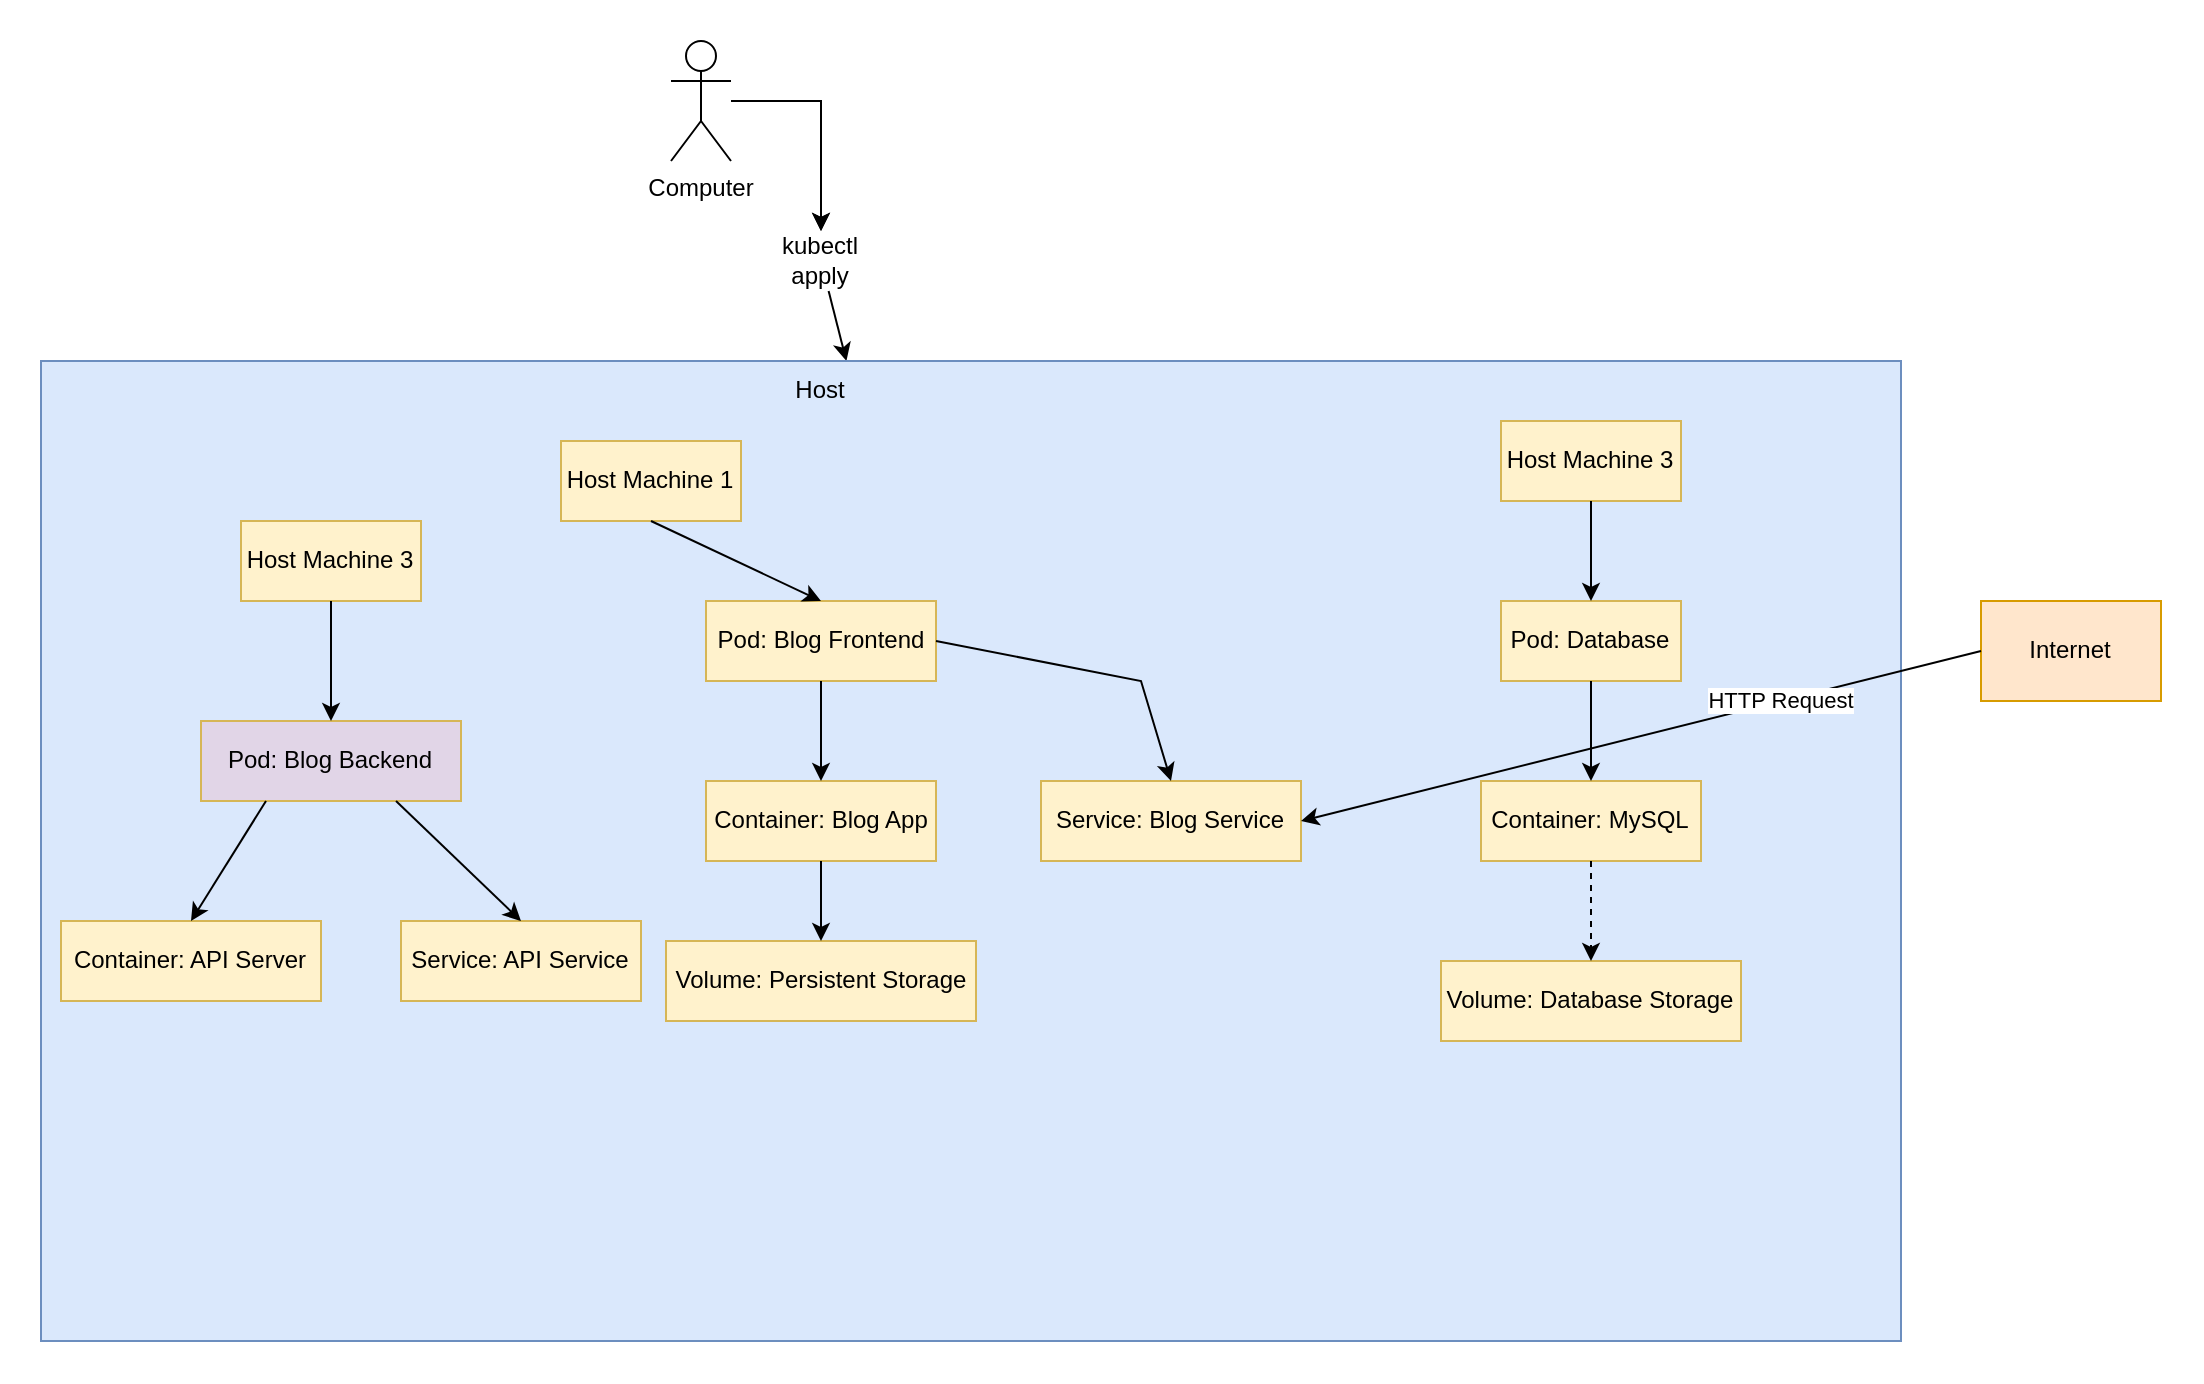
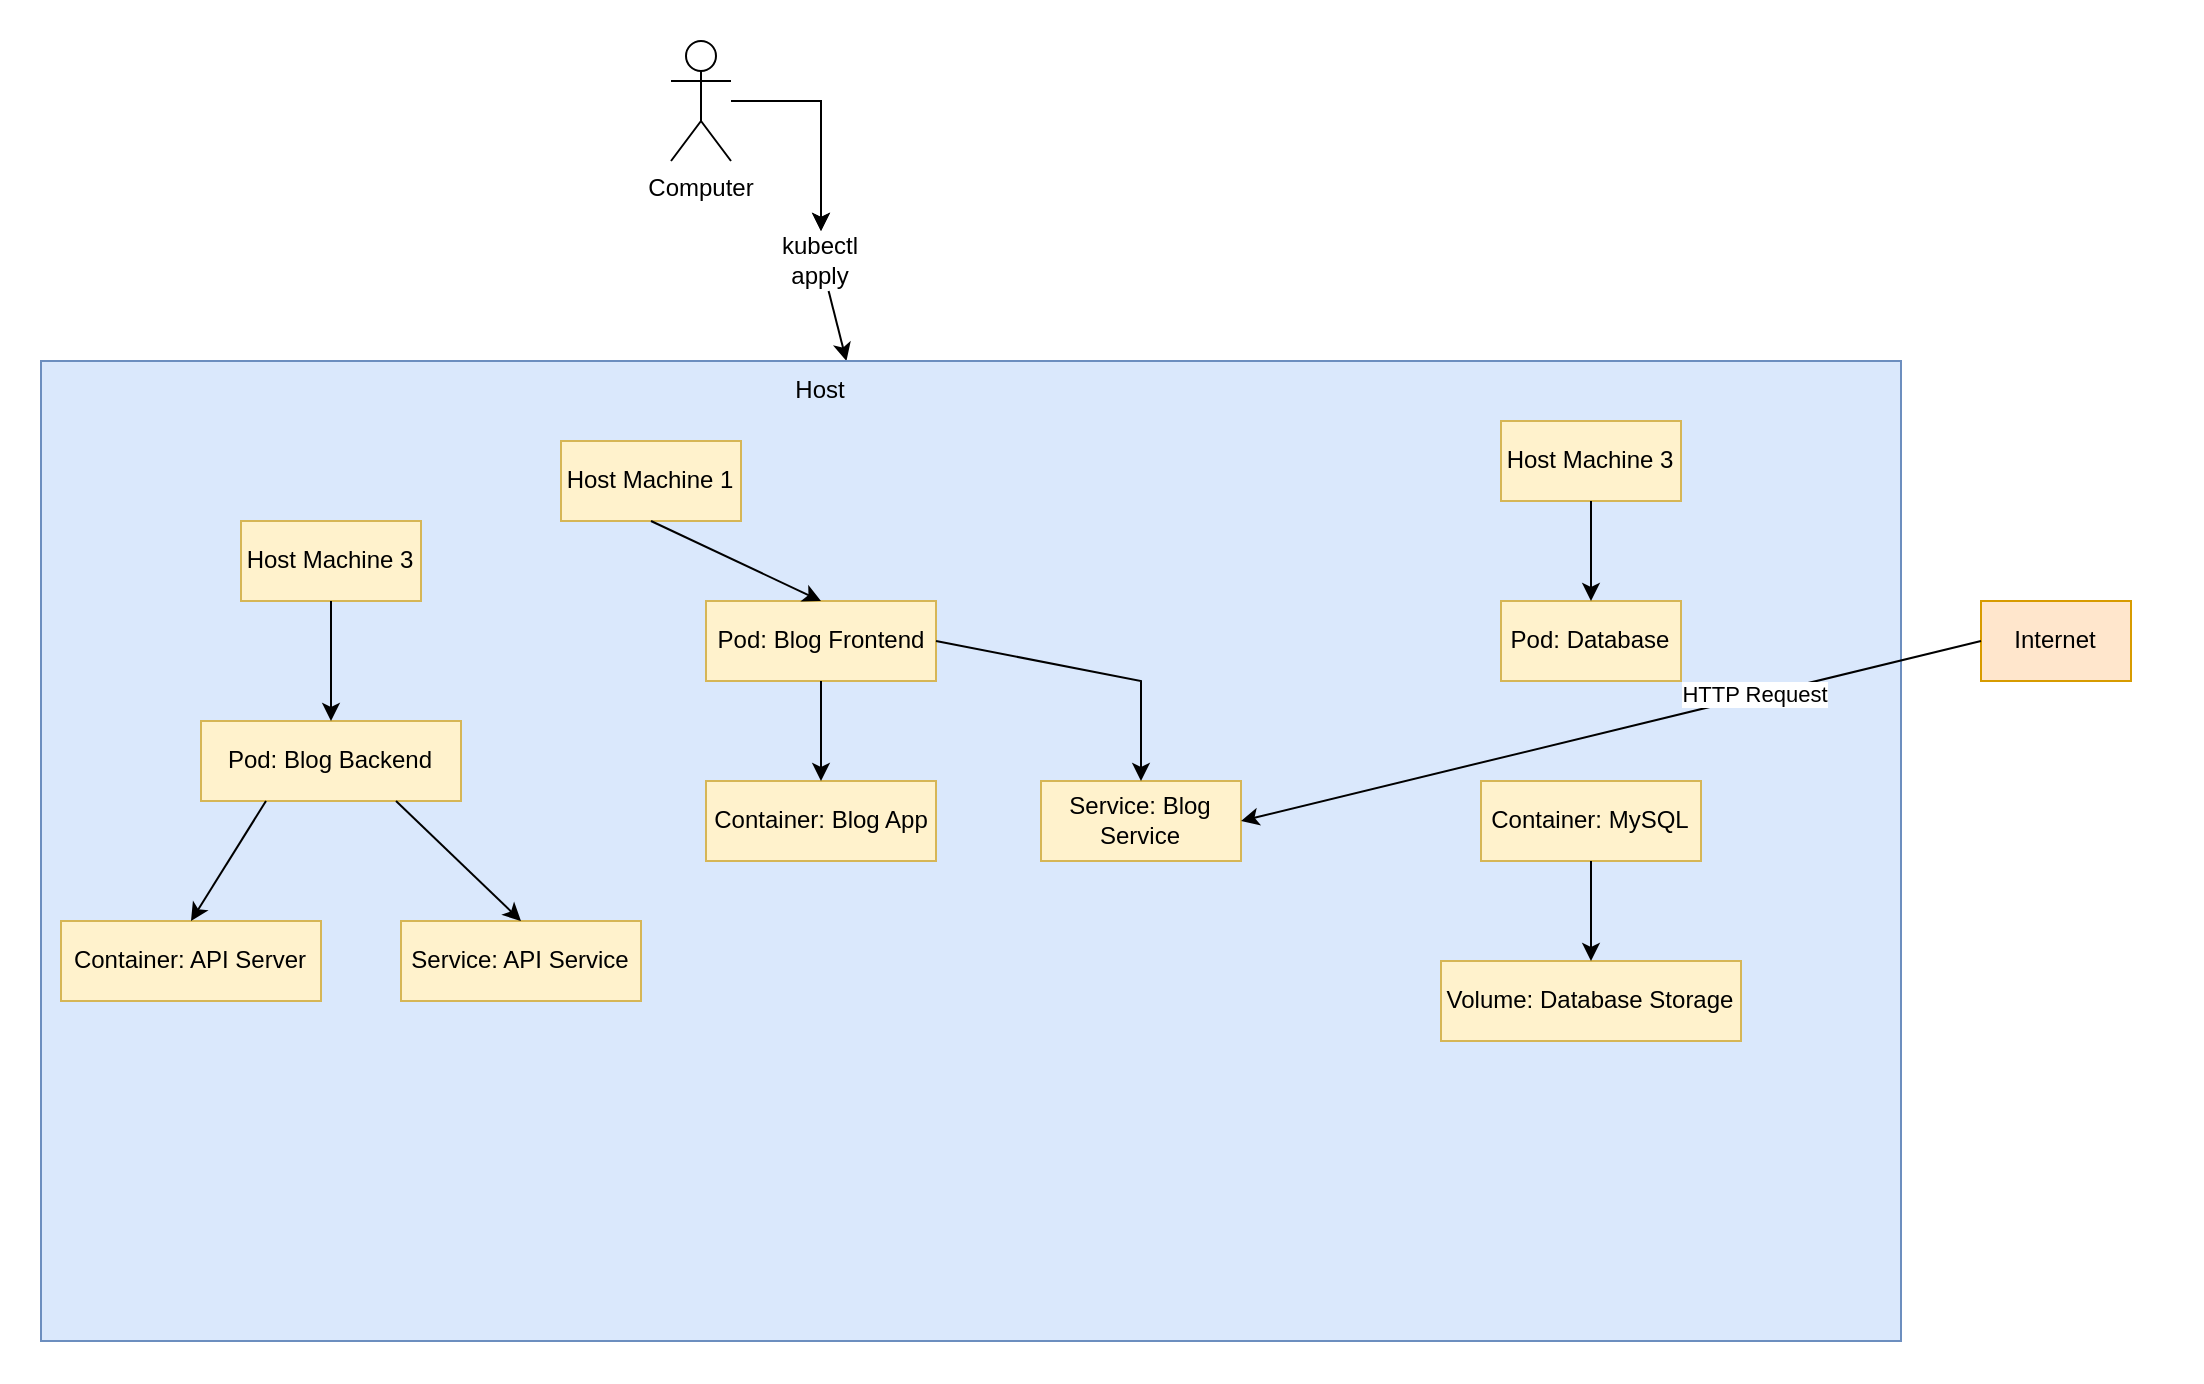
(2071, 651) -> (2056, 641)
(1591, 724) -> none
(331, 761) -> (331, 761)
(1171, 821) -> (1141, 821)
(821, 894) -> none
(1591, 905) -> (1591, 905)
(821, 981) -> none
